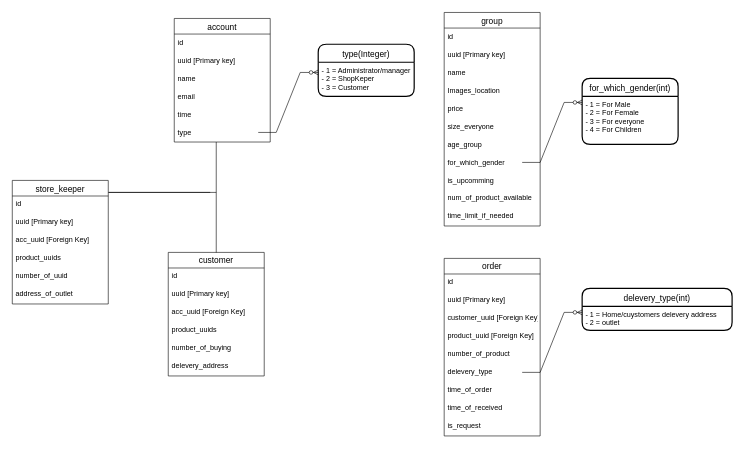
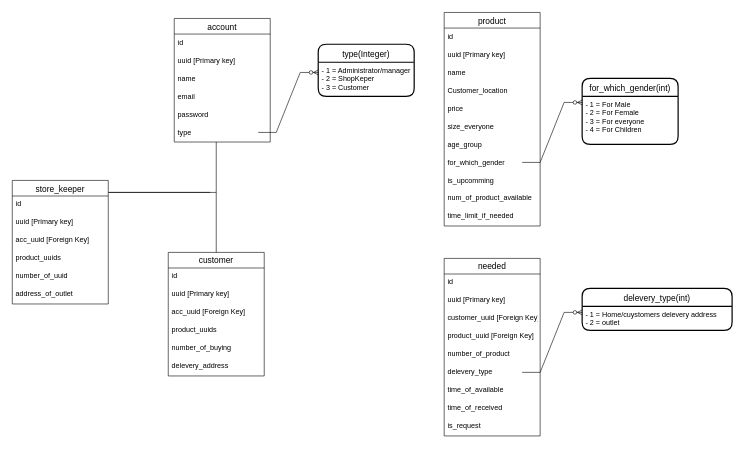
(492, 21) -> (492, 21)
(476, 90) -> (480, 90)
(185, 114) -> (194, 114)
(492, 267) -> (492, 267)
(473, 390) -> (478, 390)
